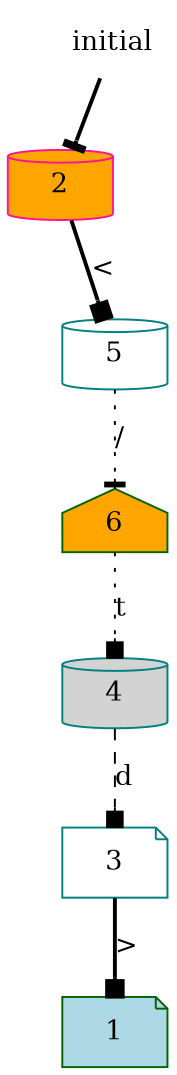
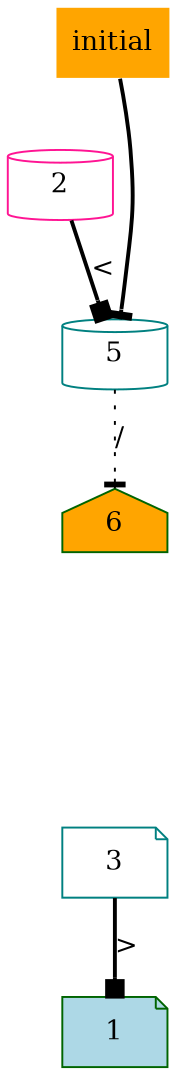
(113, 43) -> (113, 43)
(88, 109) -> (133, 194)
(60, 185) -> (60, 185)
(115, 693) -> none
